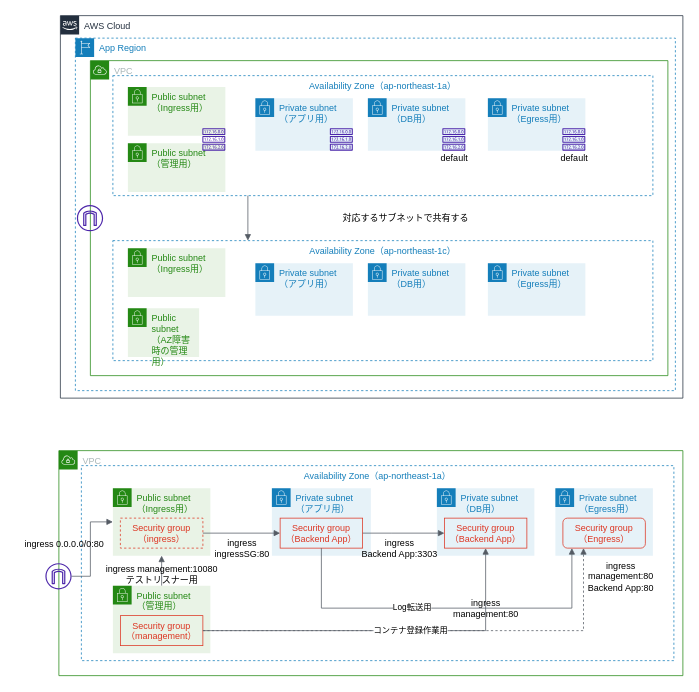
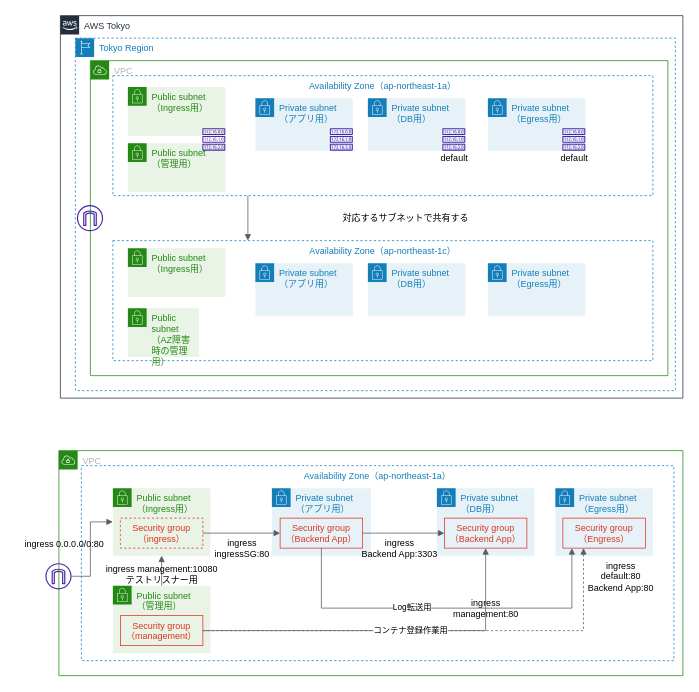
(105, 26) -> (106, 26)
(122, 49) -> (127, 49)
(604, 533) -> (604, 533)
(621, 576) -> (621, 576)
